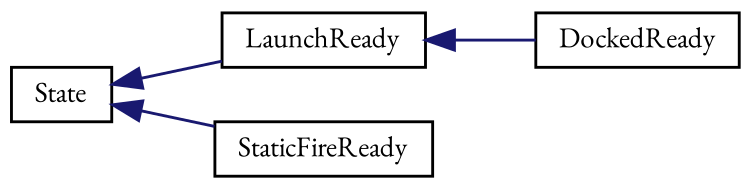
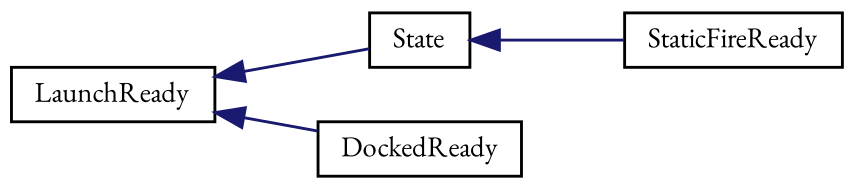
(181, 70) -> (307, 60)
